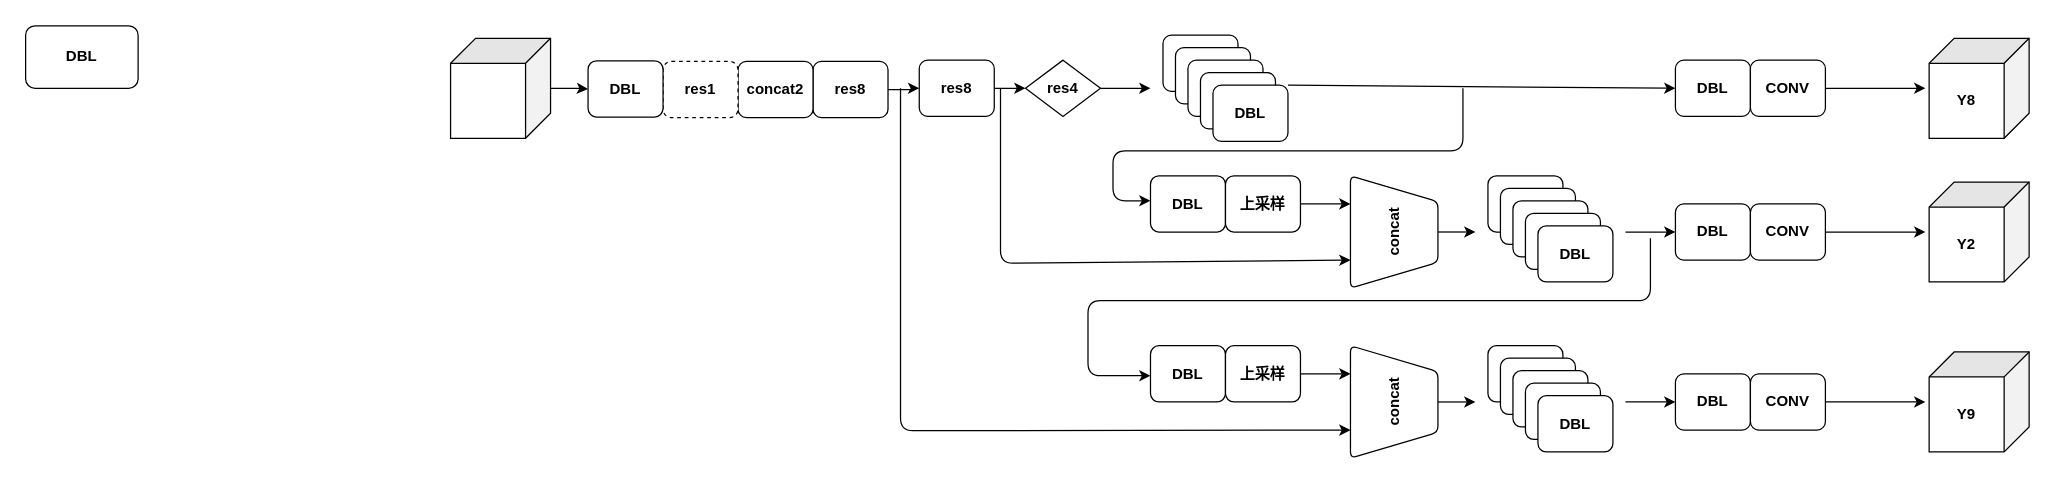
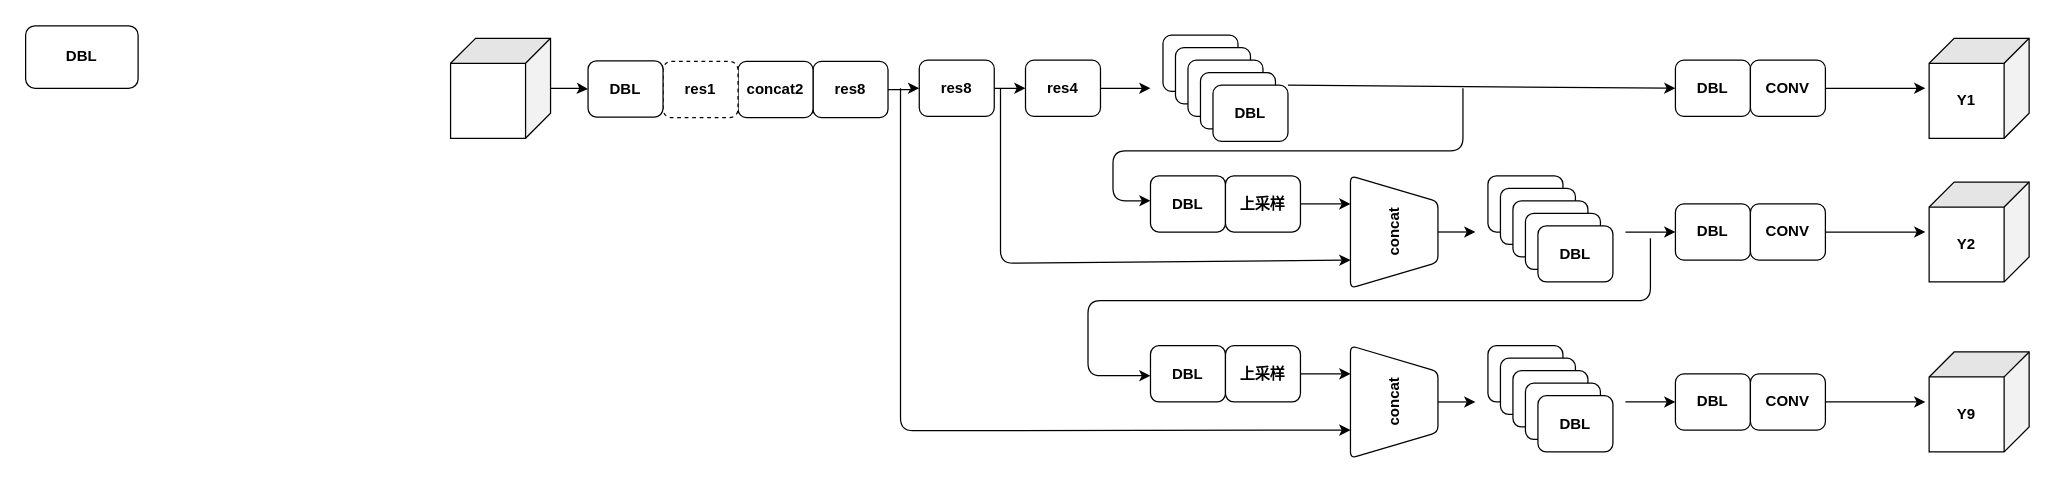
(1063, 88) -> (1063, 88)
(1967, 101) -> (1967, 101)
